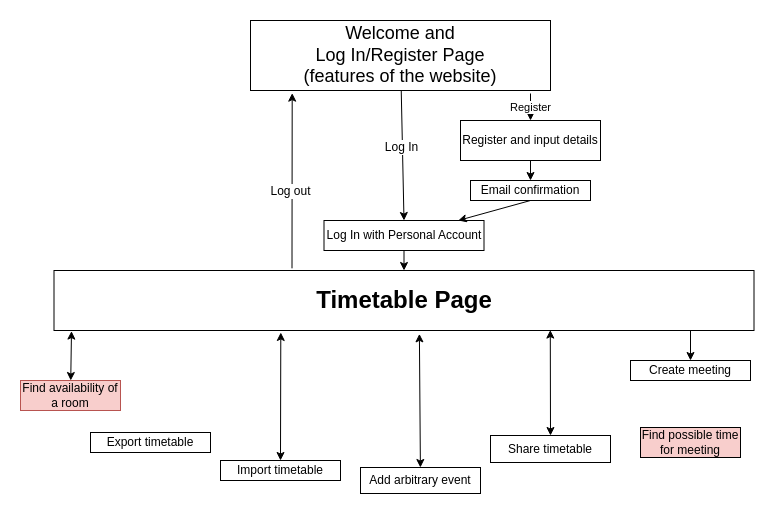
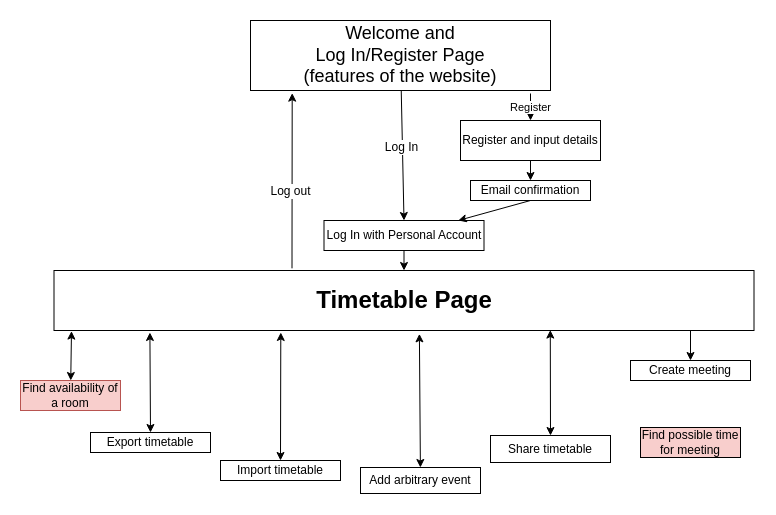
none -> (150, 383)
